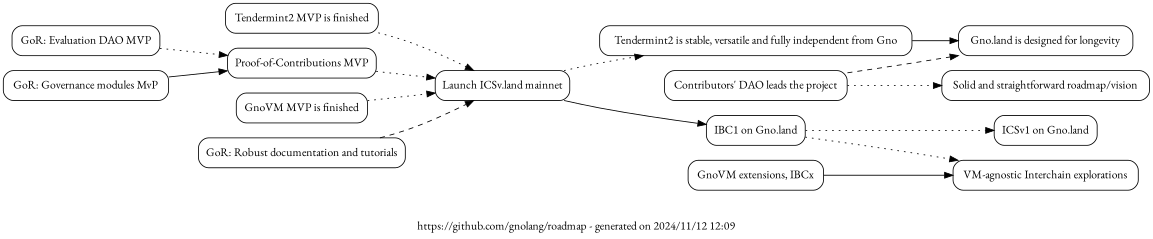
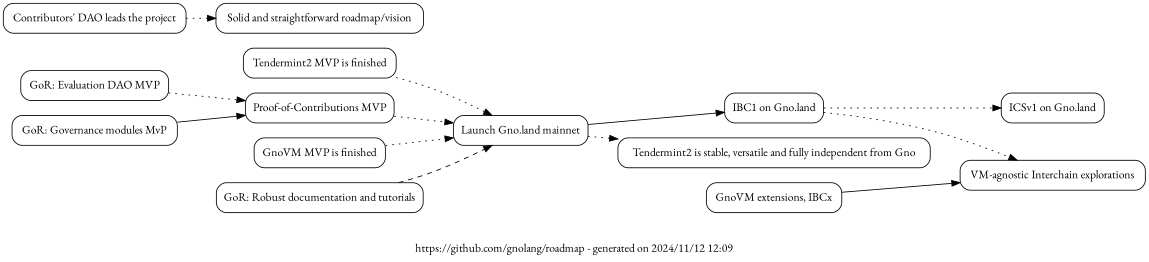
(1046, 41) -> none
(502, 86) -> (521, 130)
